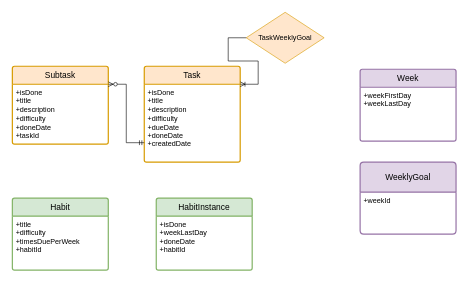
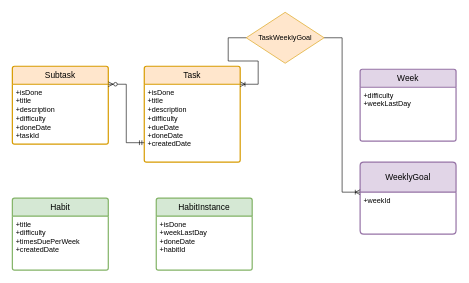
none -> (333, 38)
(389, 100) -> (388, 100)
(47, 238) -> (47, 238)
